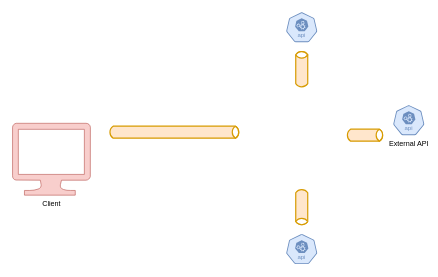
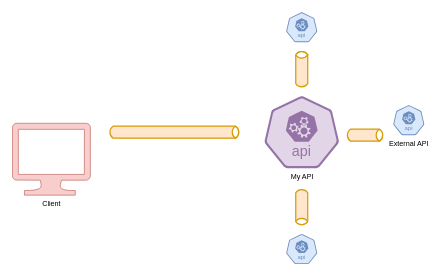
none -> (302, 132)
